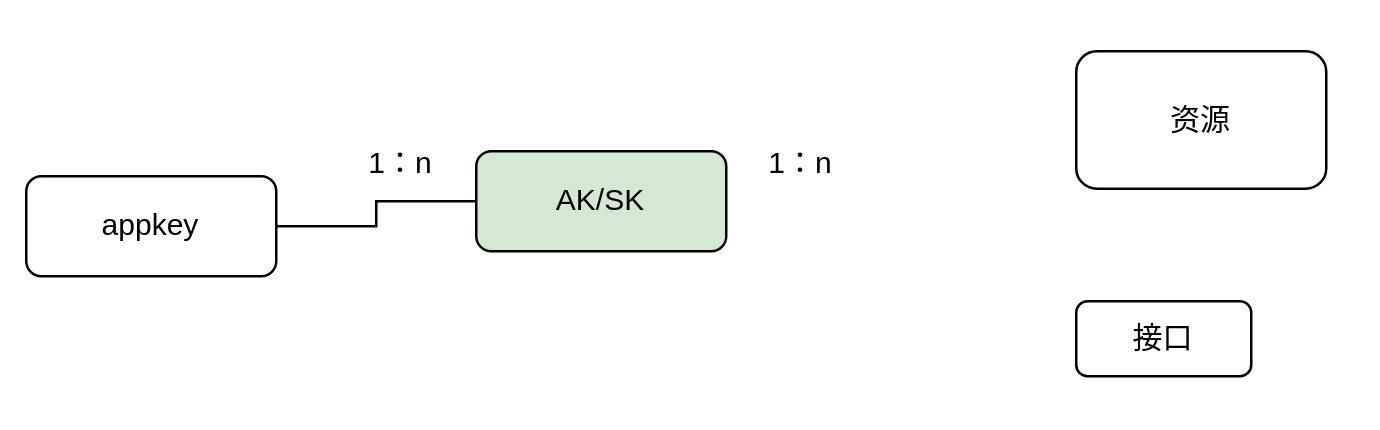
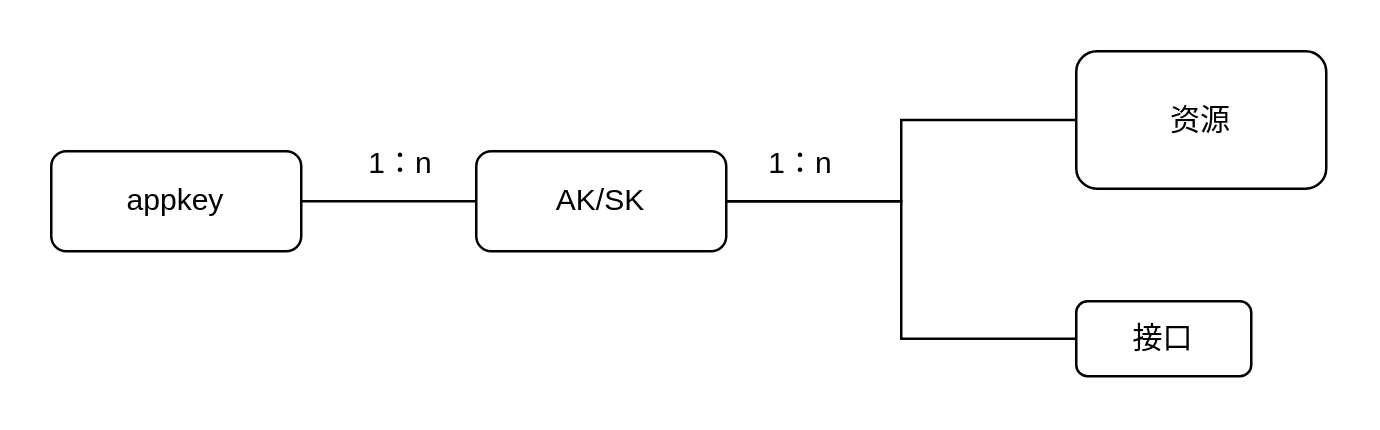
none -> (950, 120)
(601, 201) -> (601, 201)
(151, 226) -> (176, 201)
none -> (922, 339)
